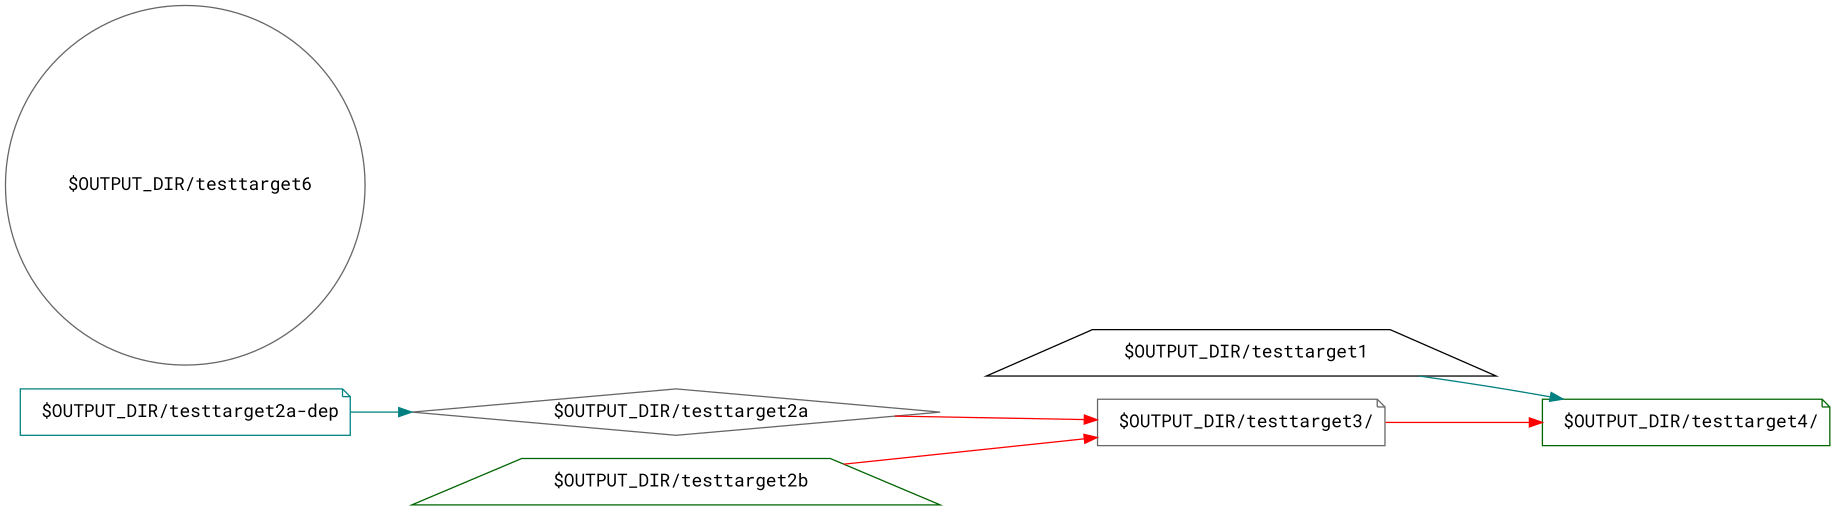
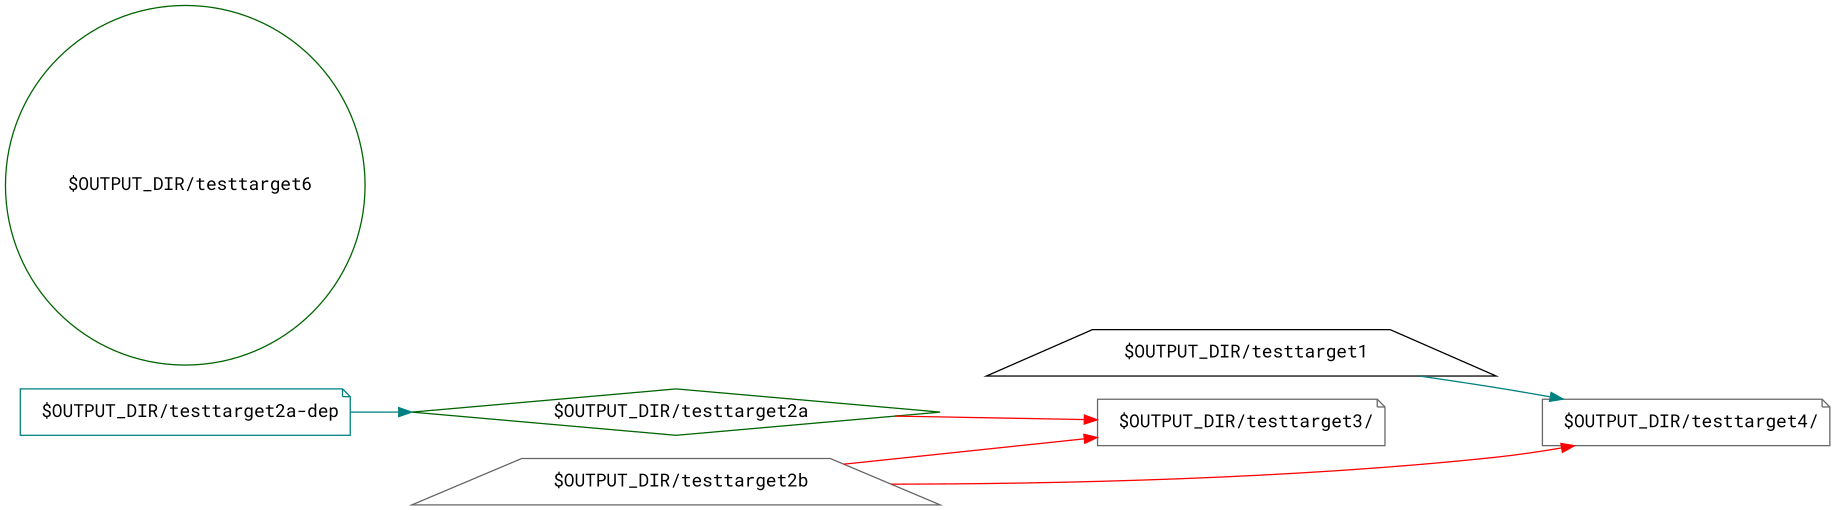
(185, 185) -> (185, 185)
(676, 412) -> (676, 412)
(1457, 422) -> (1227, 477)
(1686, 422) -> (1686, 422)
(676, 482) -> (676, 482)
